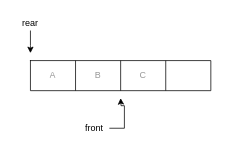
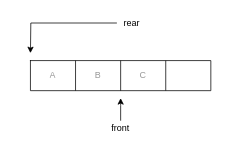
(30, 23) -> (132, 23)
(94, 128) -> (120, 128)
